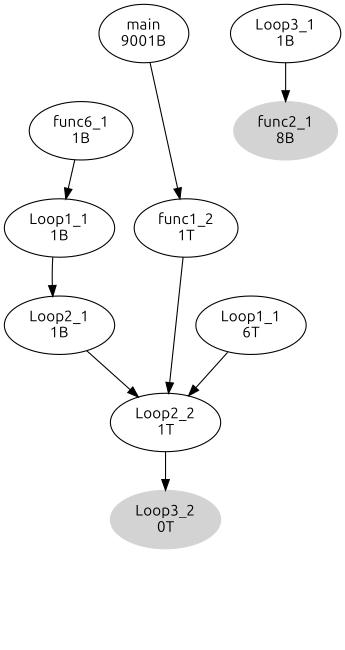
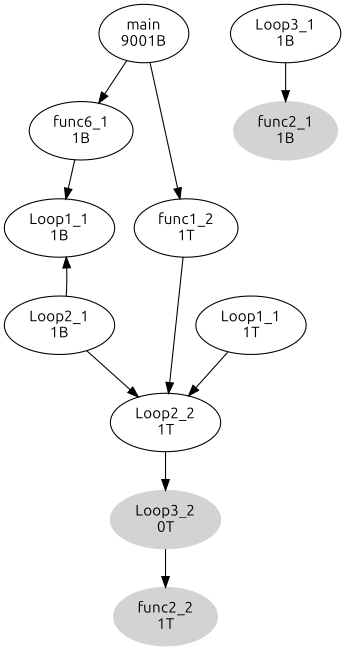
none -> (116, 77)
(286, 131) -> (286, 131)
(52, 271) -> (67, 282)
(251, 325) -> (251, 325)
none -> (166, 617)
